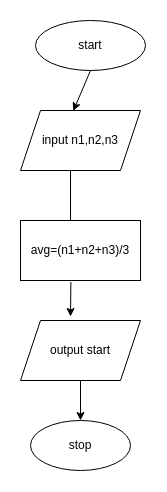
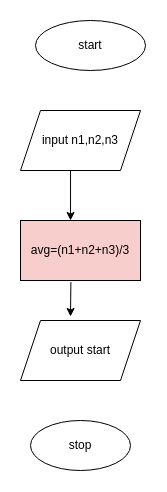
(83, 87) -> none
(71, 214) -> (71, 212)
(81, 251) -> (81, 251)
(81, 397) -> none
